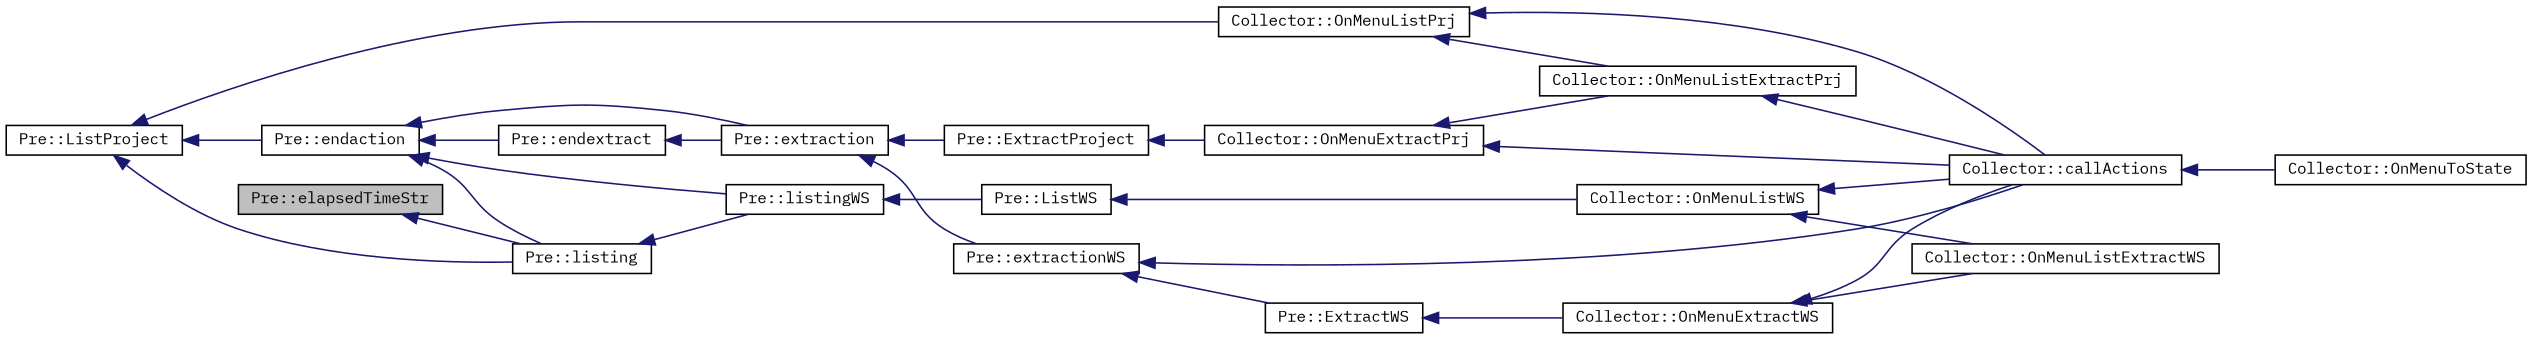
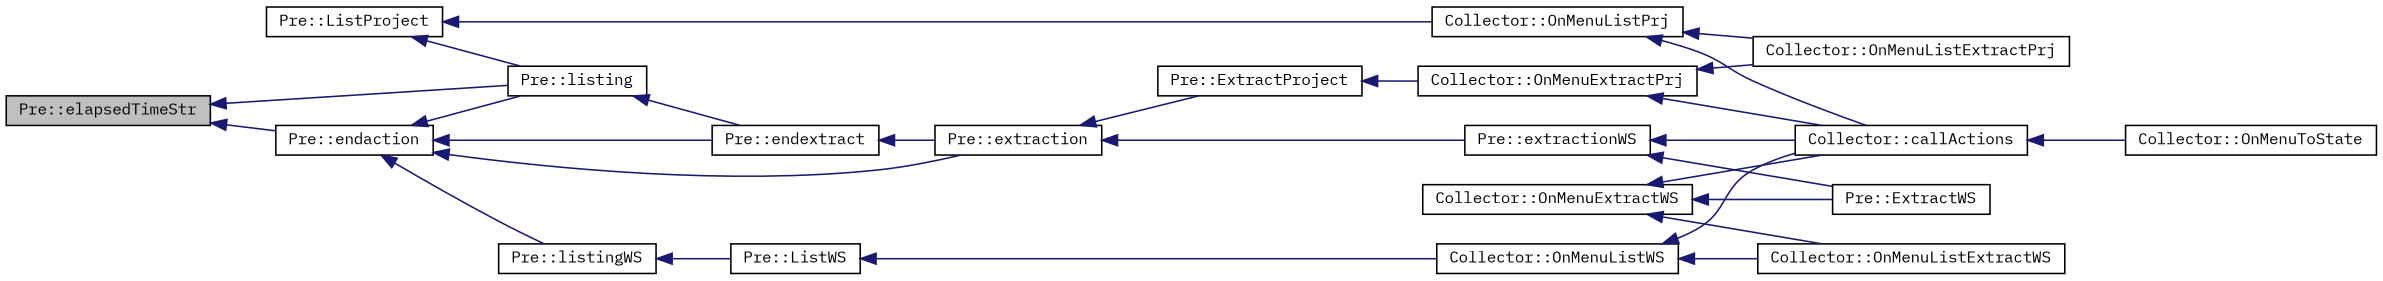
(1891, 127) -> none
(230, 140) -> (251, 128)
(701, 227) -> (694, 113)
(1501, 318) -> (1770, 199)
